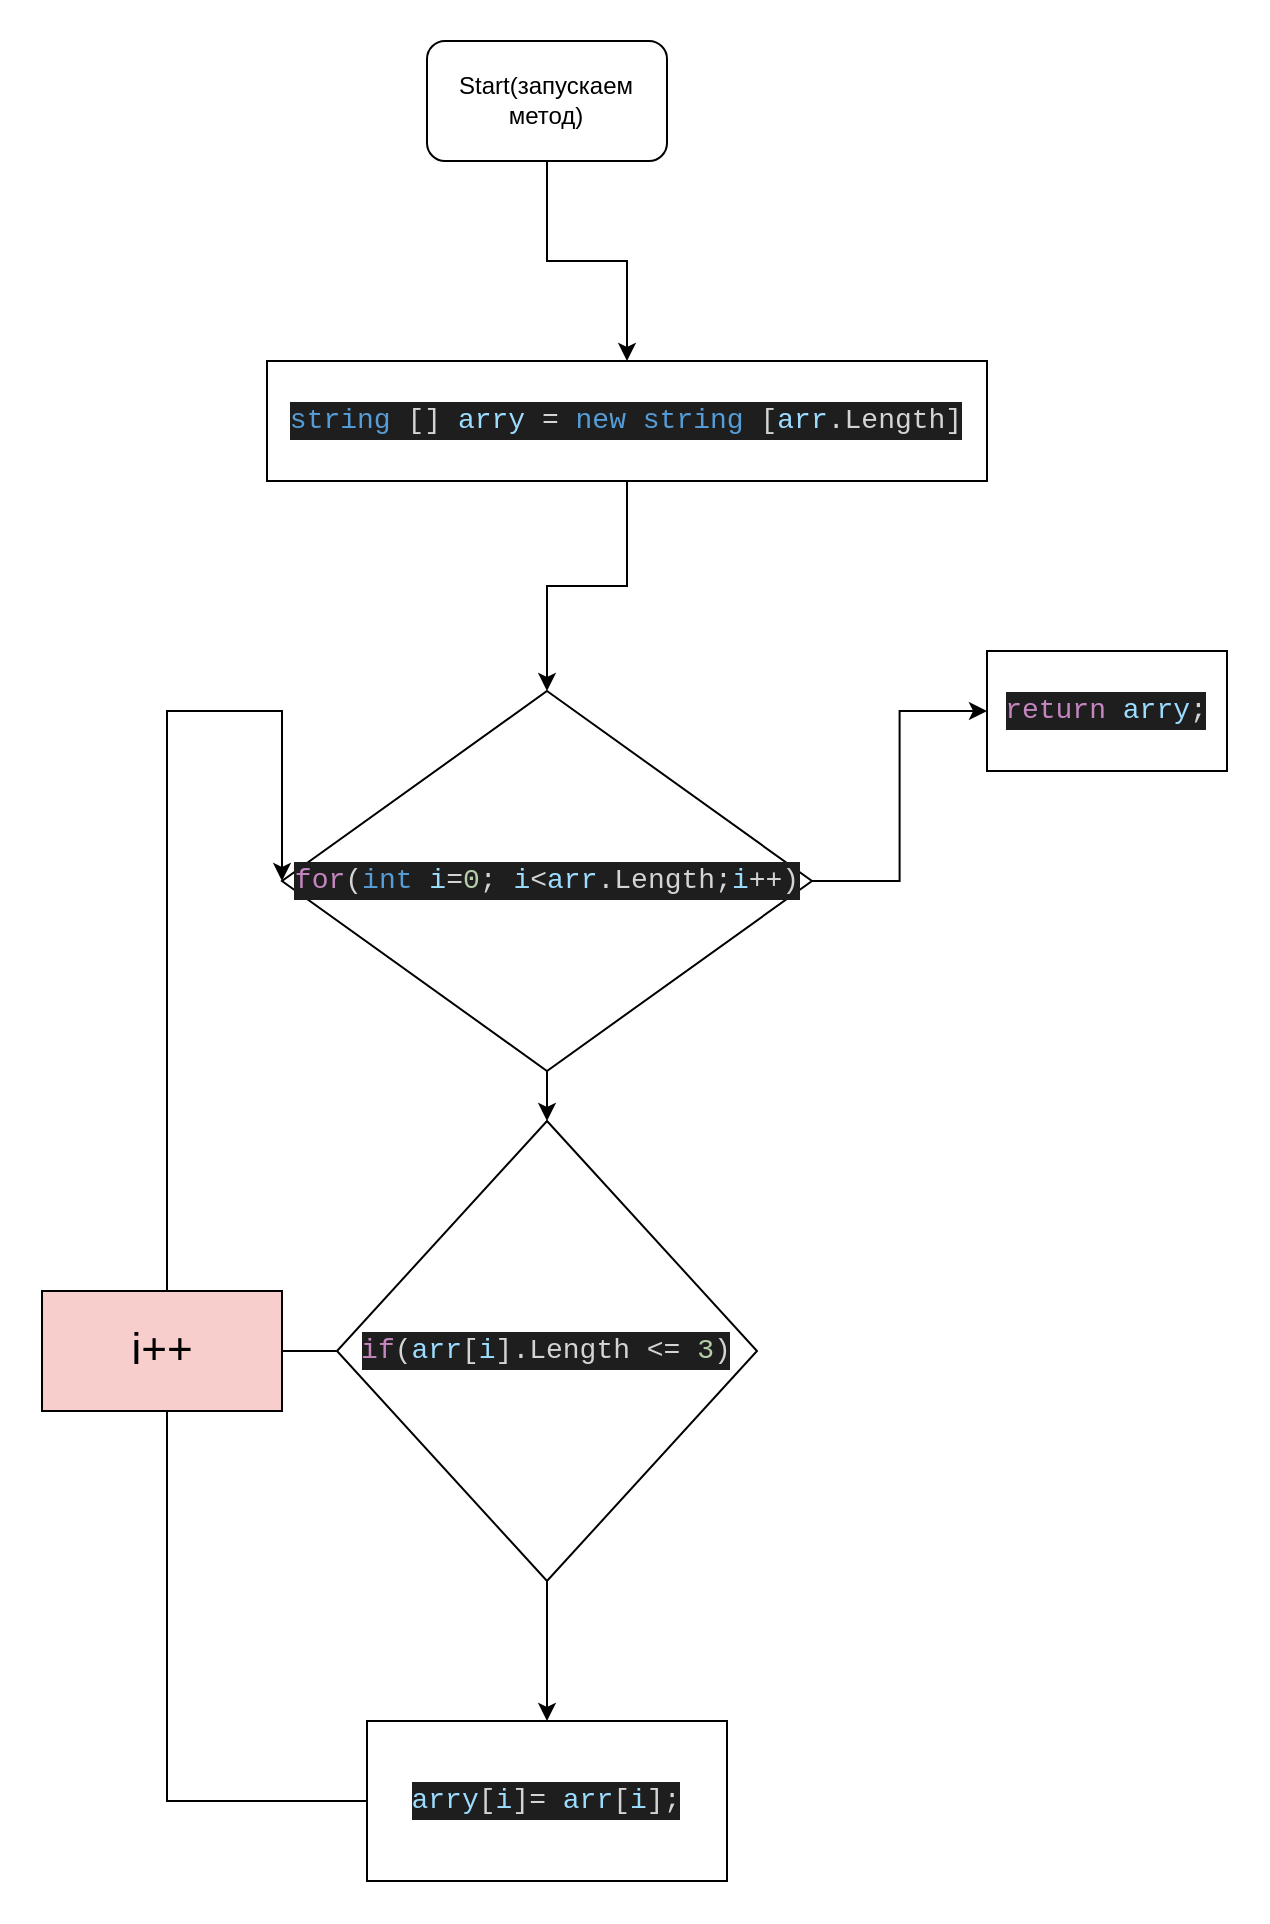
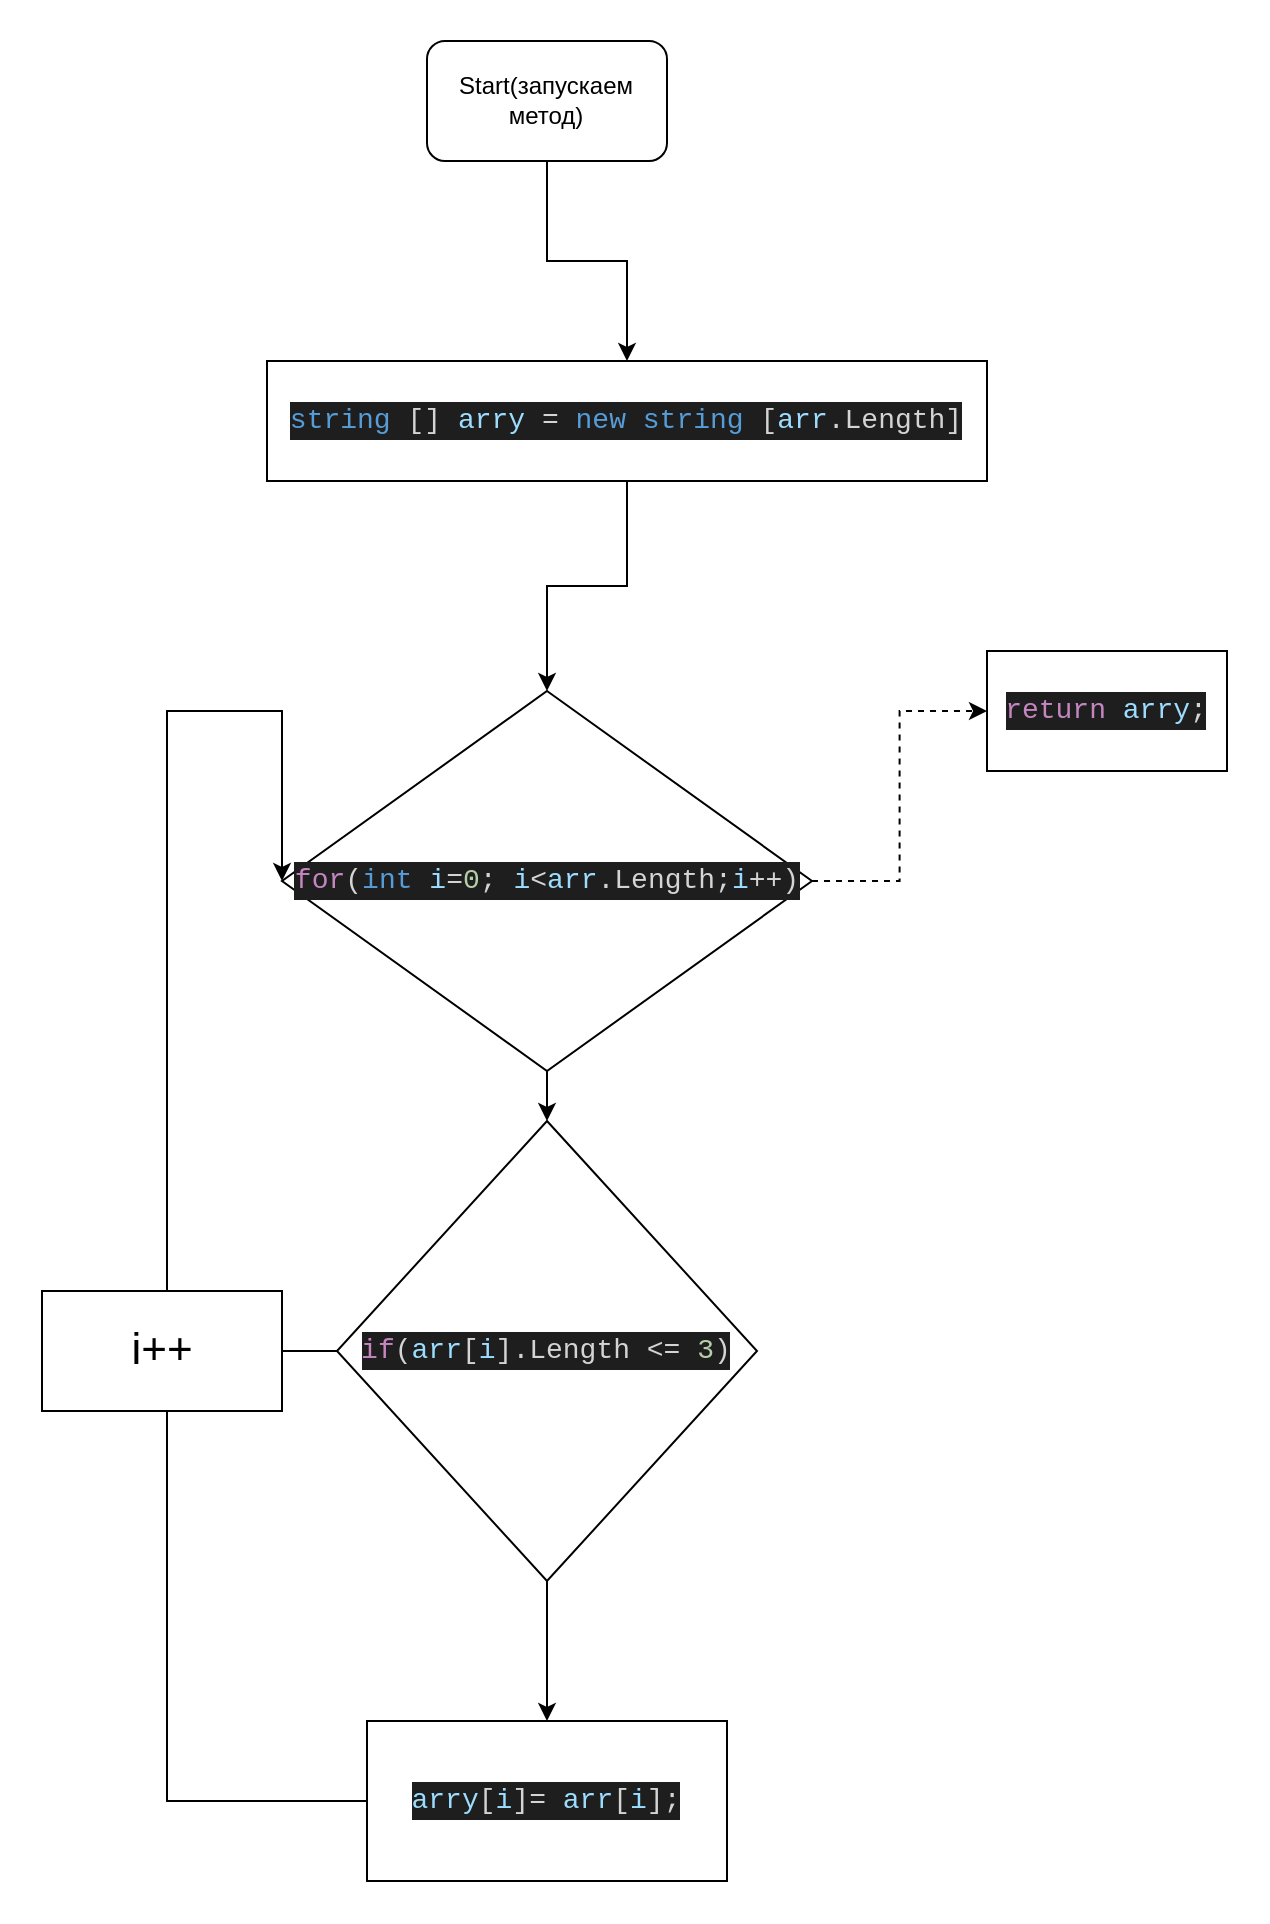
(900, 801) -> (900, 801)
(162, 1351) -> (162, 1351)
